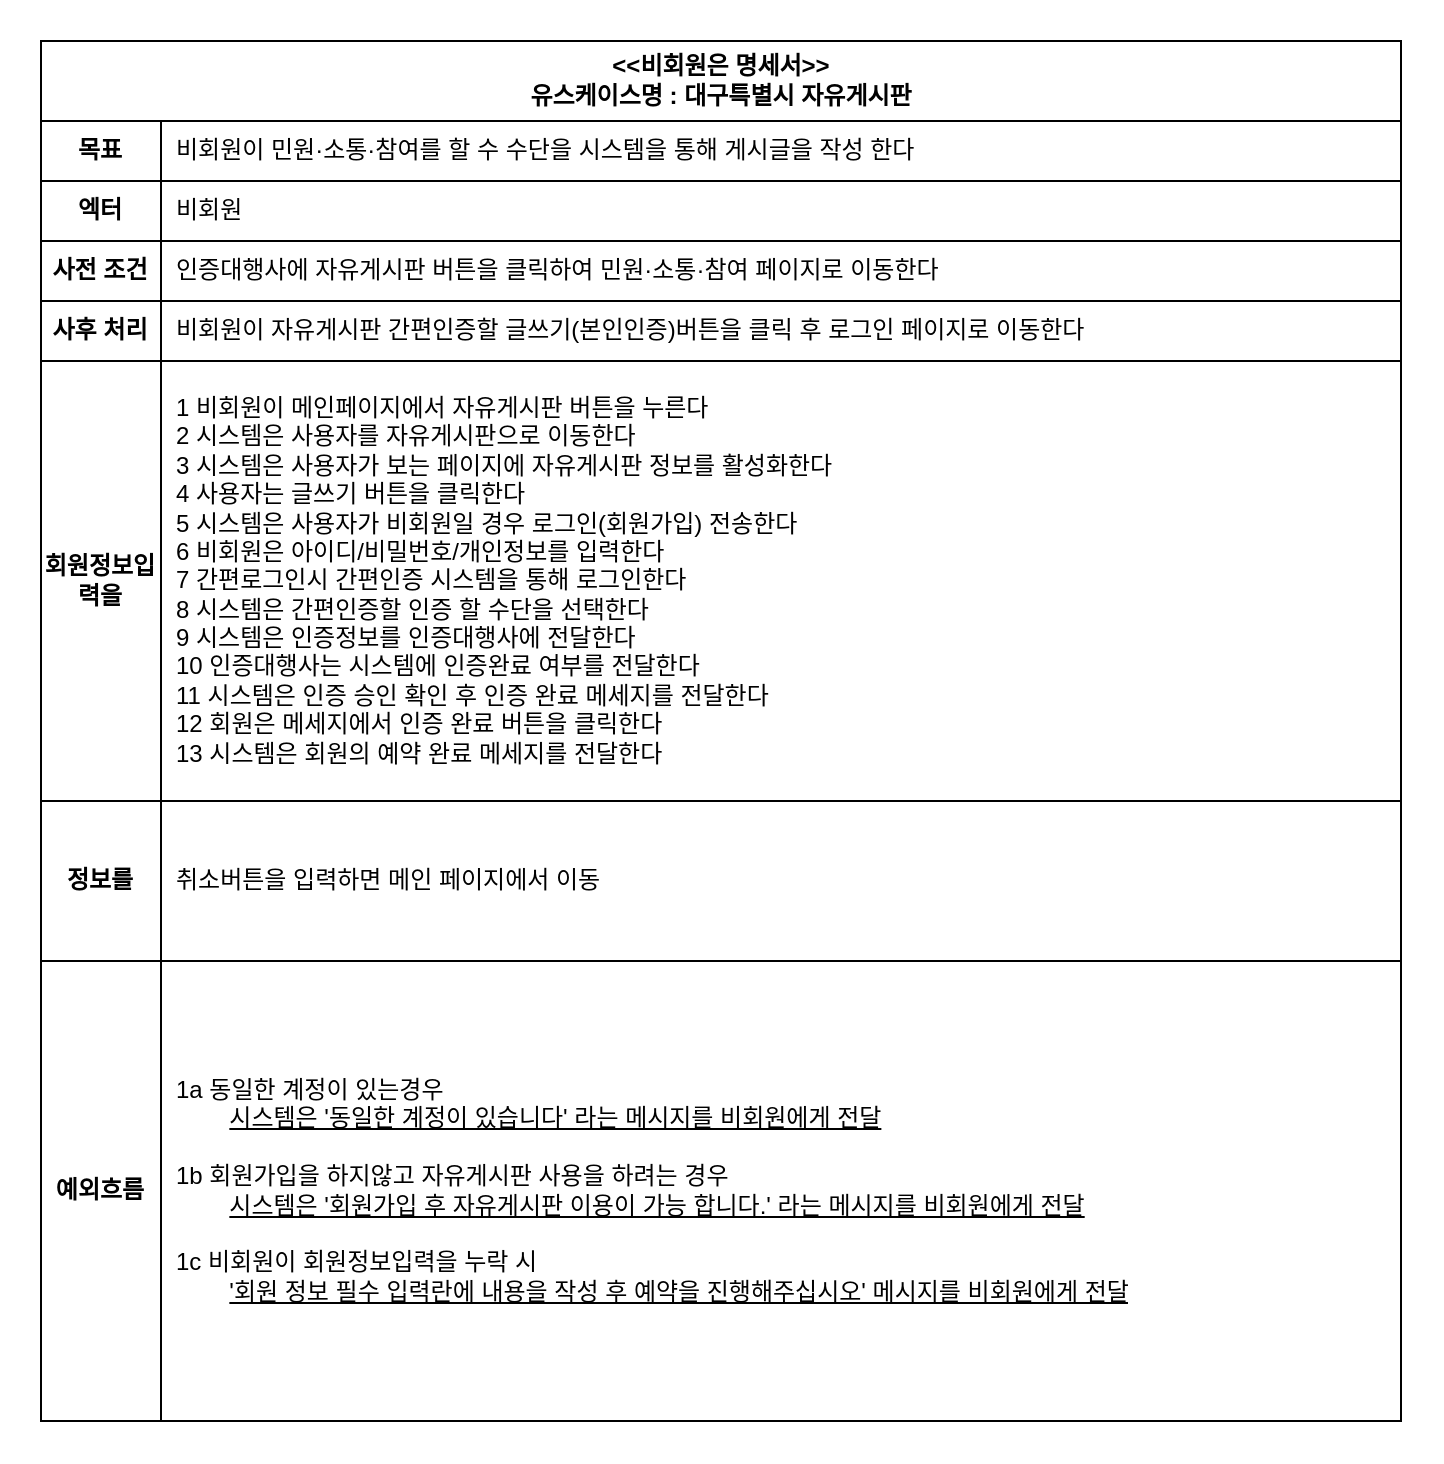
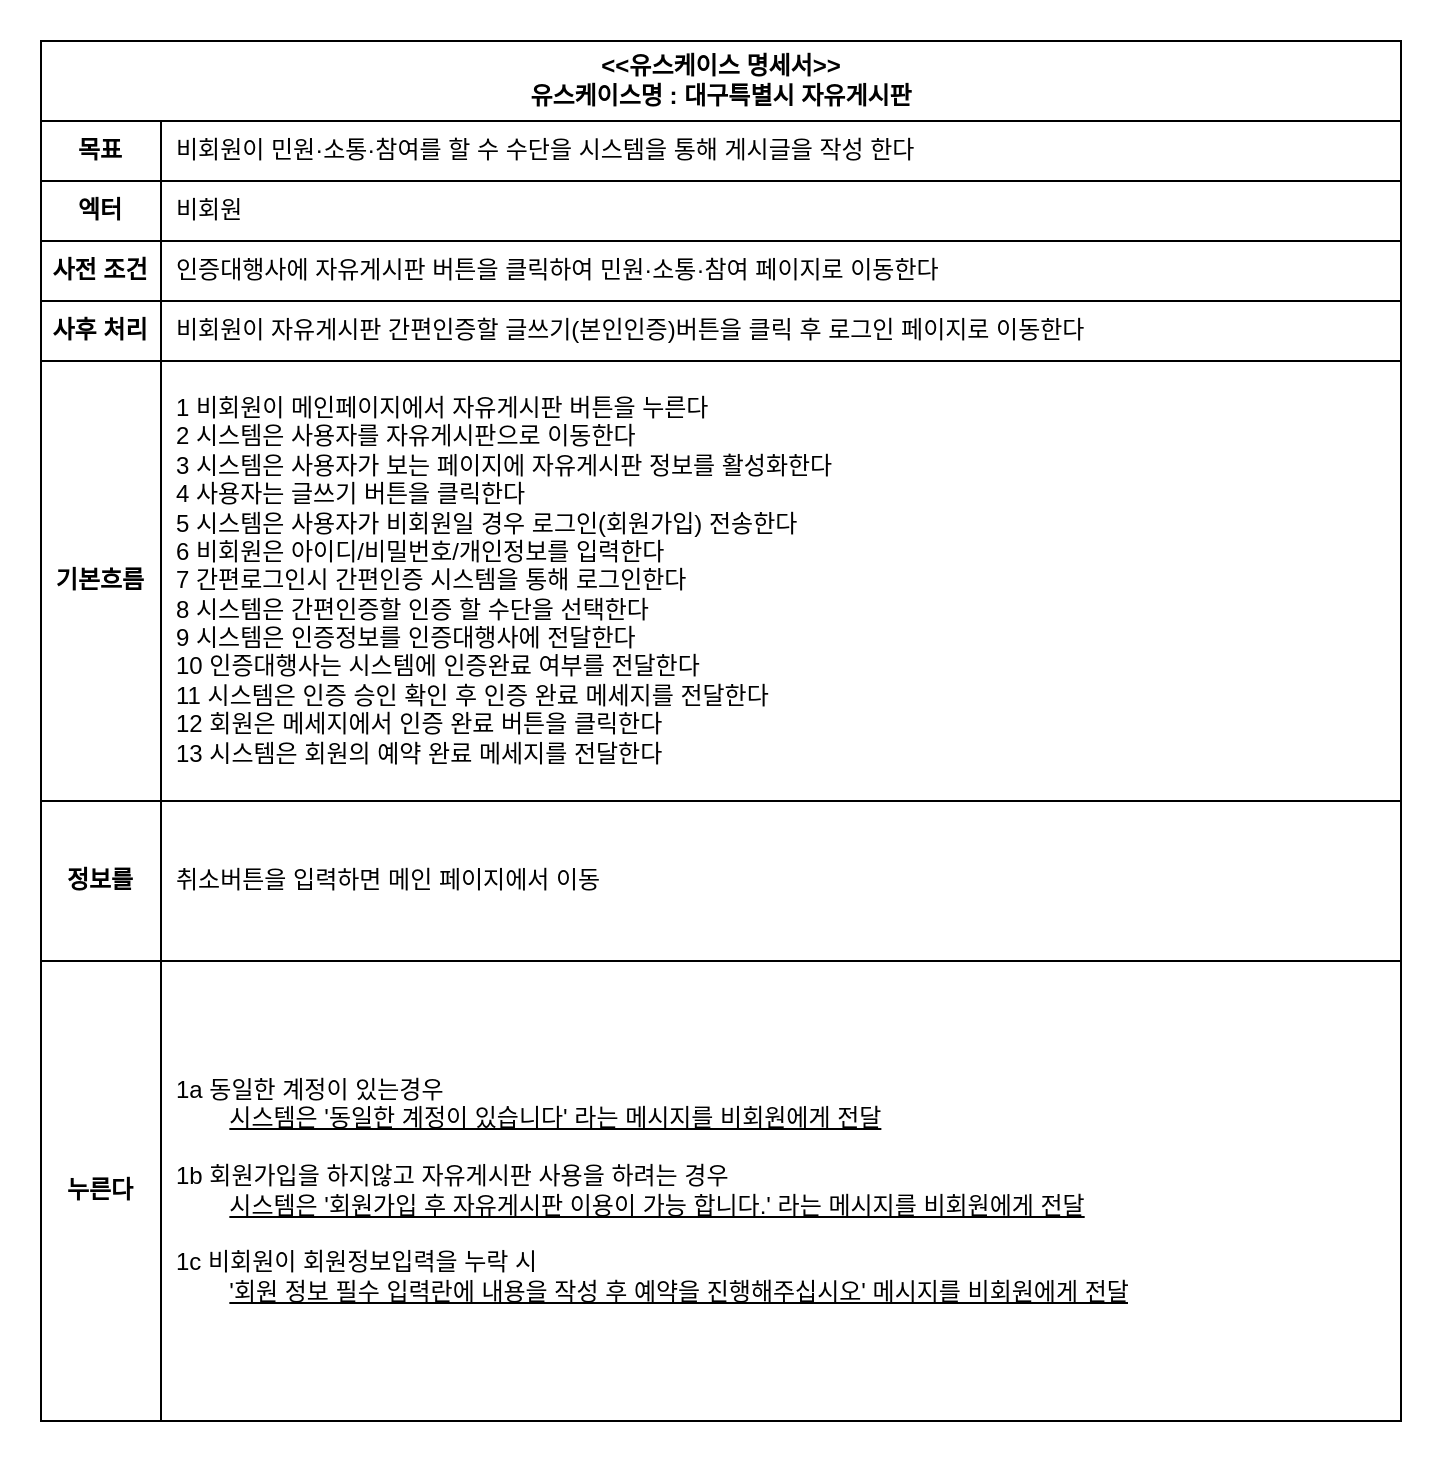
(722, 81) -> (722, 81)
(101, 581) -> (101, 581)
(101, 1191) -> (101, 1191)
